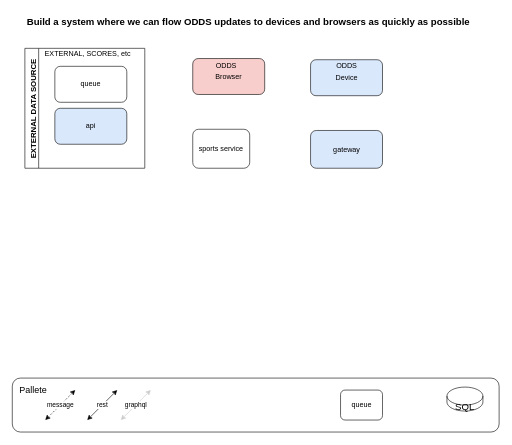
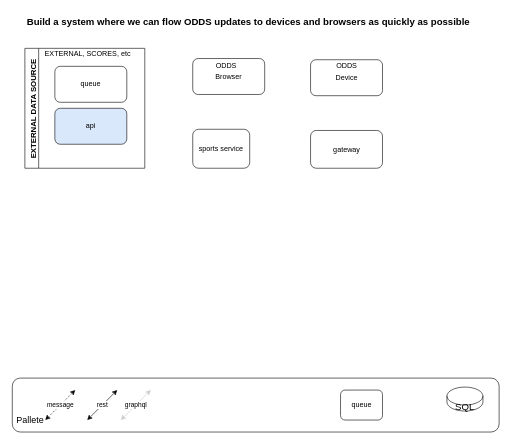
(229, 77) -> (229, 77)
(347, 78) -> (347, 78)
(347, 149) -> (347, 149)
(33, 390) -> (30, 420)
